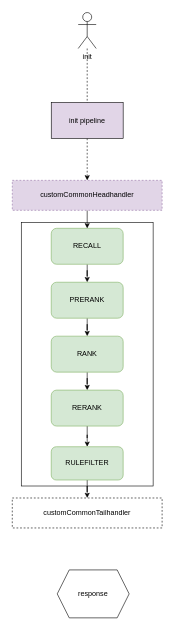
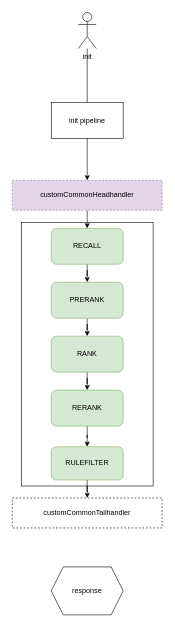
(87, 75) -> (87, 75)
(87, 120) -> (87, 120)
(93, 594) -> (87, 591)
